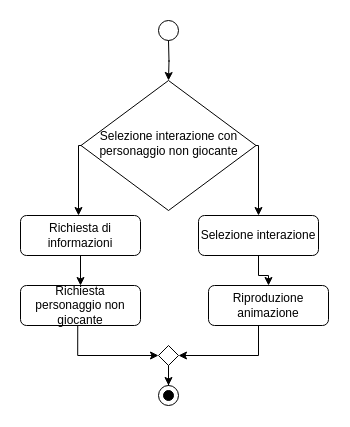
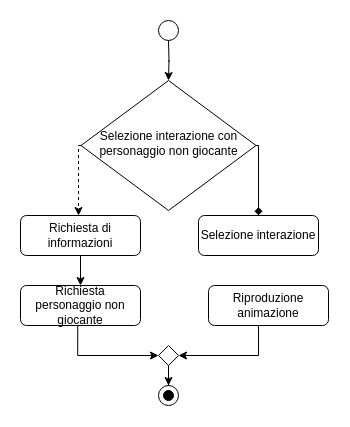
(79, 177) -> (79, 177)
(259, 207) -> (259, 207)
(259, 272) -> none
